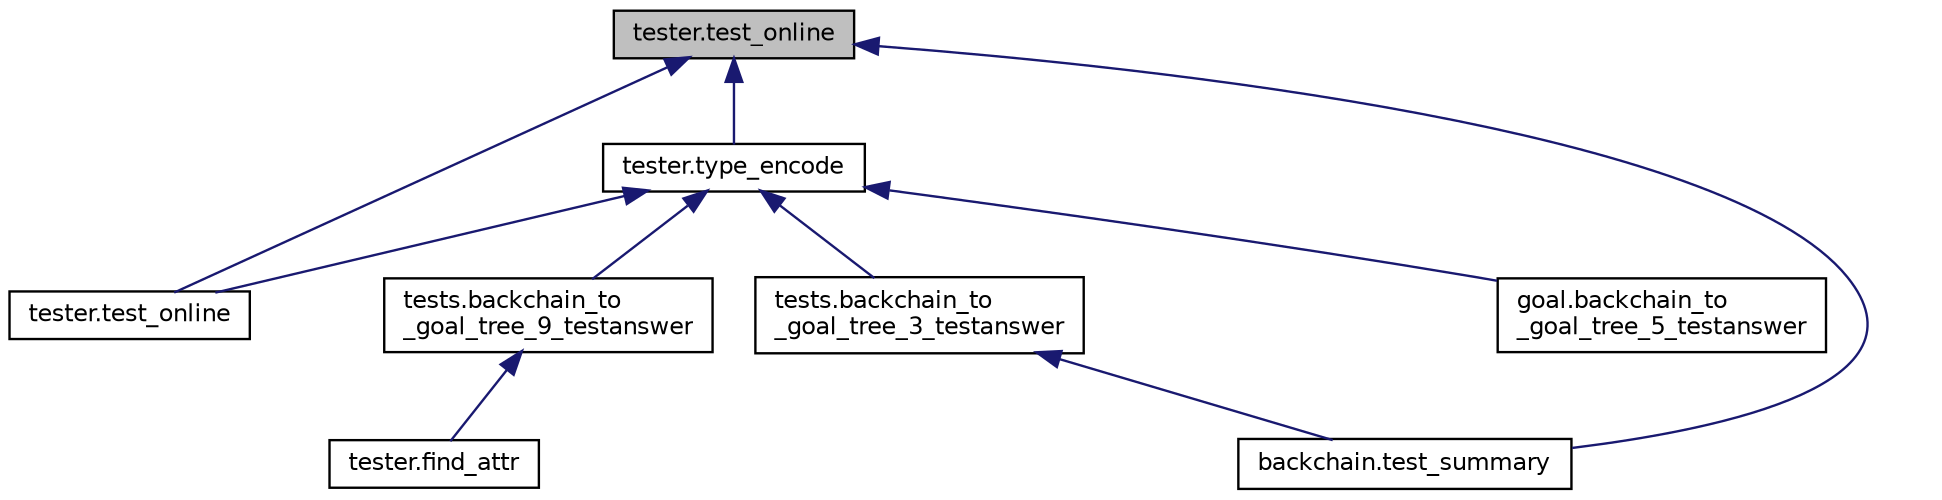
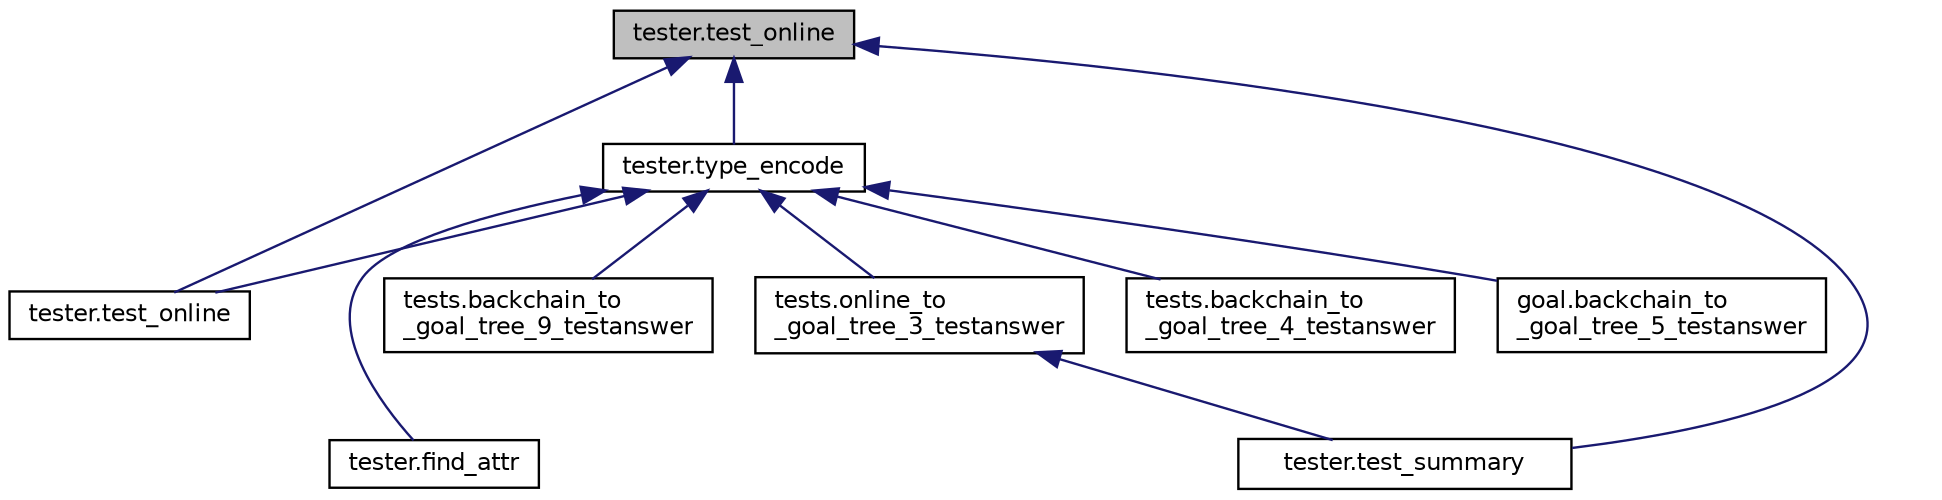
(920, 315) -> (920, 315)
none -> (1291, 315)
(479, 406) -> (367, 273)
(1405, 464) -> (1405, 464)
